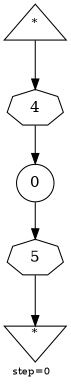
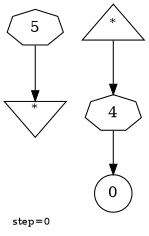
(35, 215) -> none
